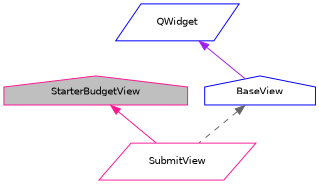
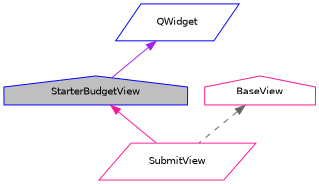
(226, 63) -> (130, 63)
(96, 92) -> (96, 92)
(260, 92) -> (260, 92)
